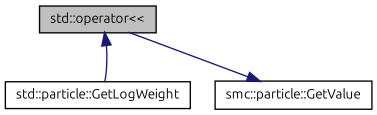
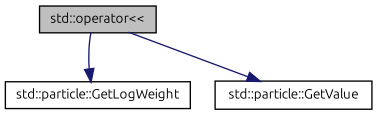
(107, 64) -> (89, 50)
(294, 95) -> (294, 95)
